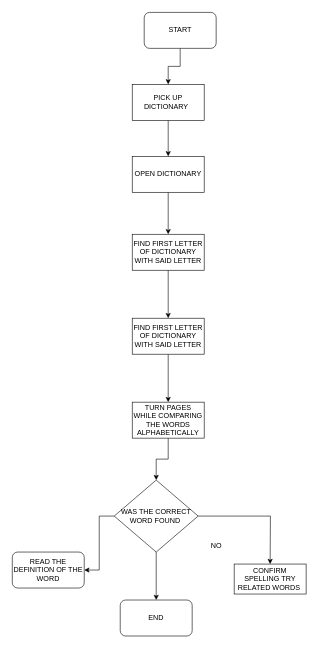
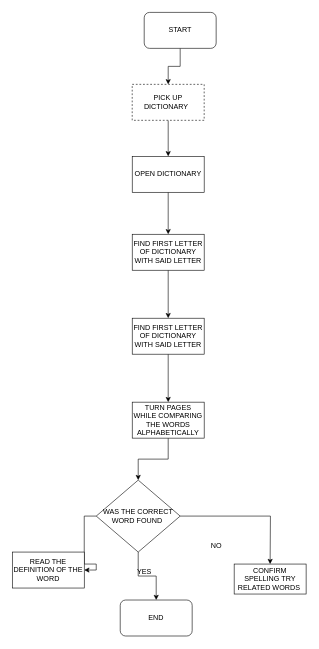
(168, 102) -> (168, 102)
(156, 516) -> (138, 516)
(48, 570) -> (48, 570)
none -> (144, 572)
